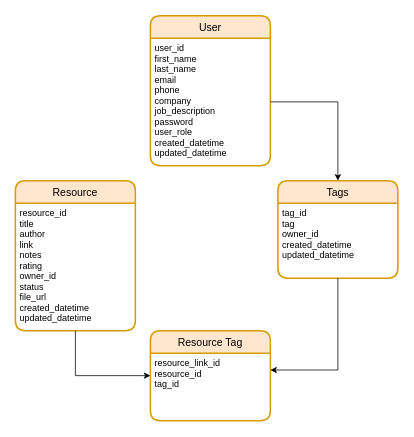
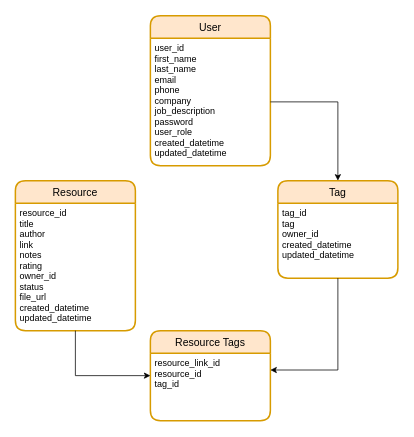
(338, 192) -> (338, 192)
(210, 342) -> (210, 342)
